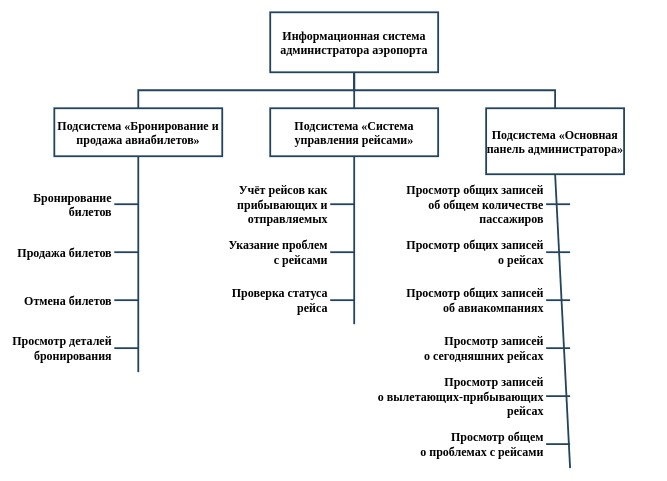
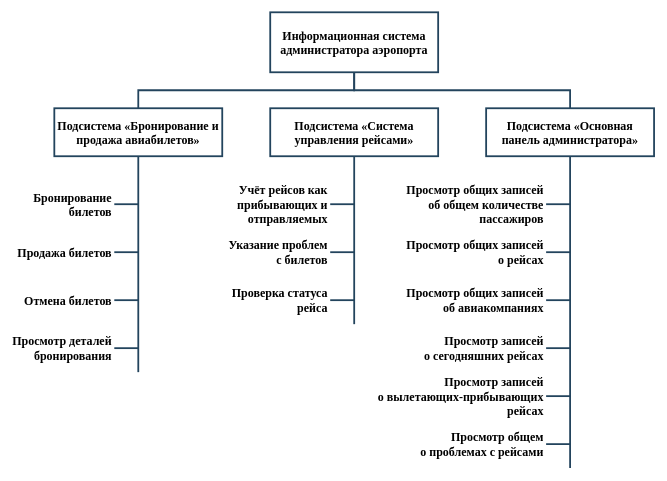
(354, 100) -> none
(555, 141) -> (570, 132)
(278, 252) -> (278, 252)
